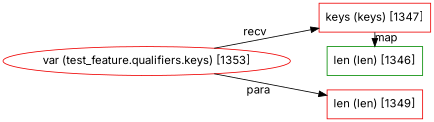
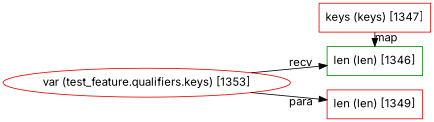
(263, 39) -> (285, 70)
